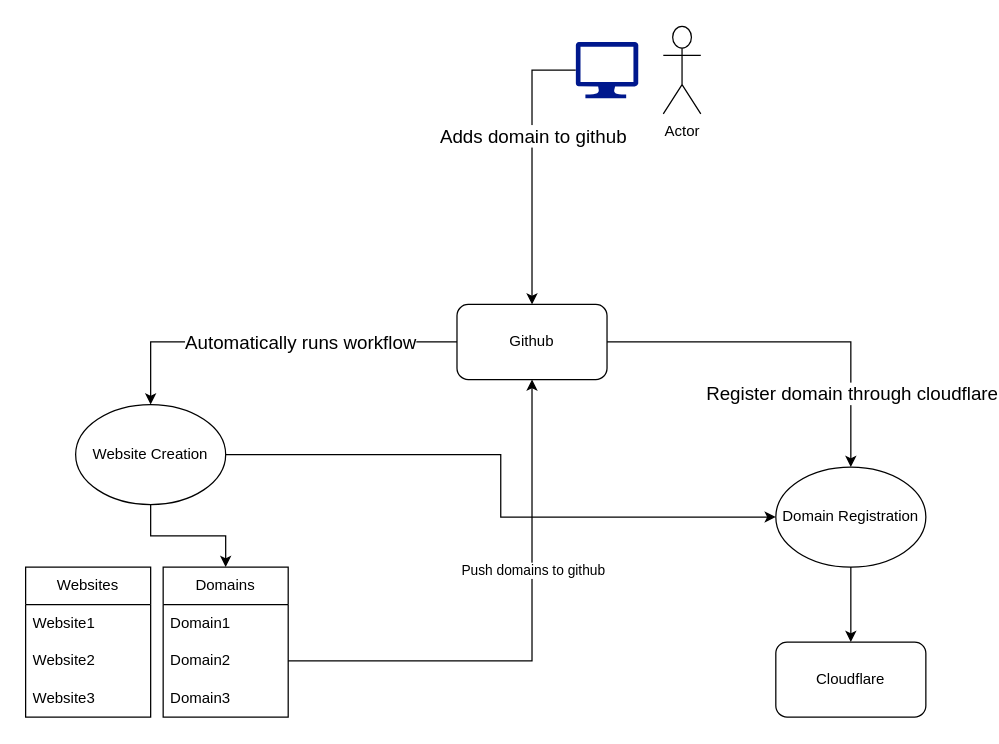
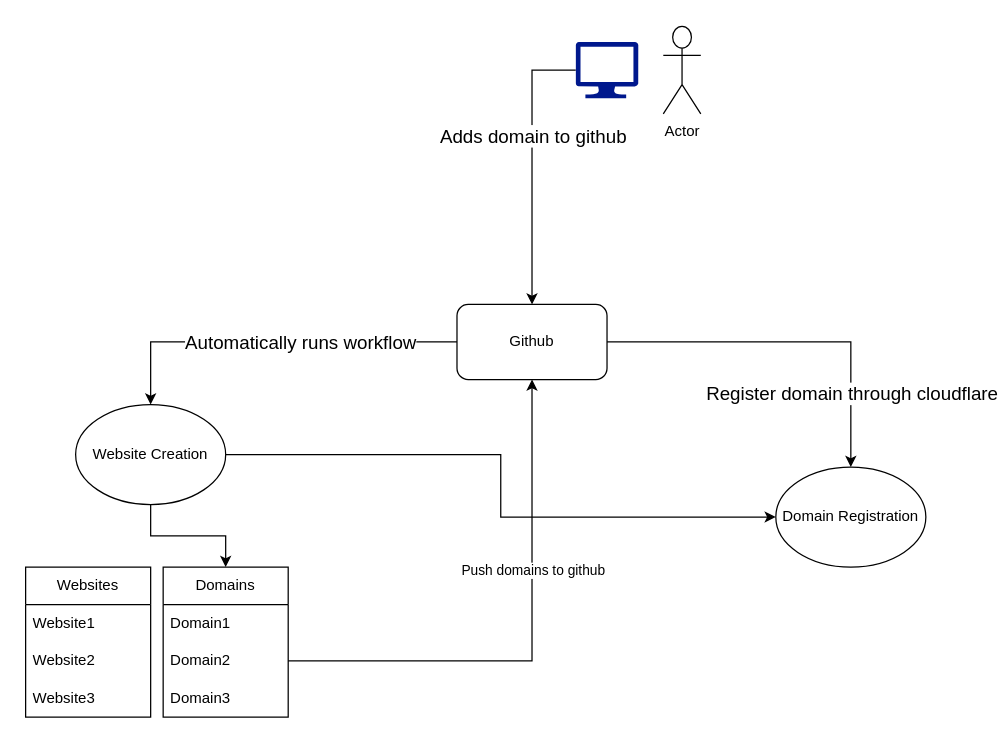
(851, 600) -> none
(851, 679) -> none
